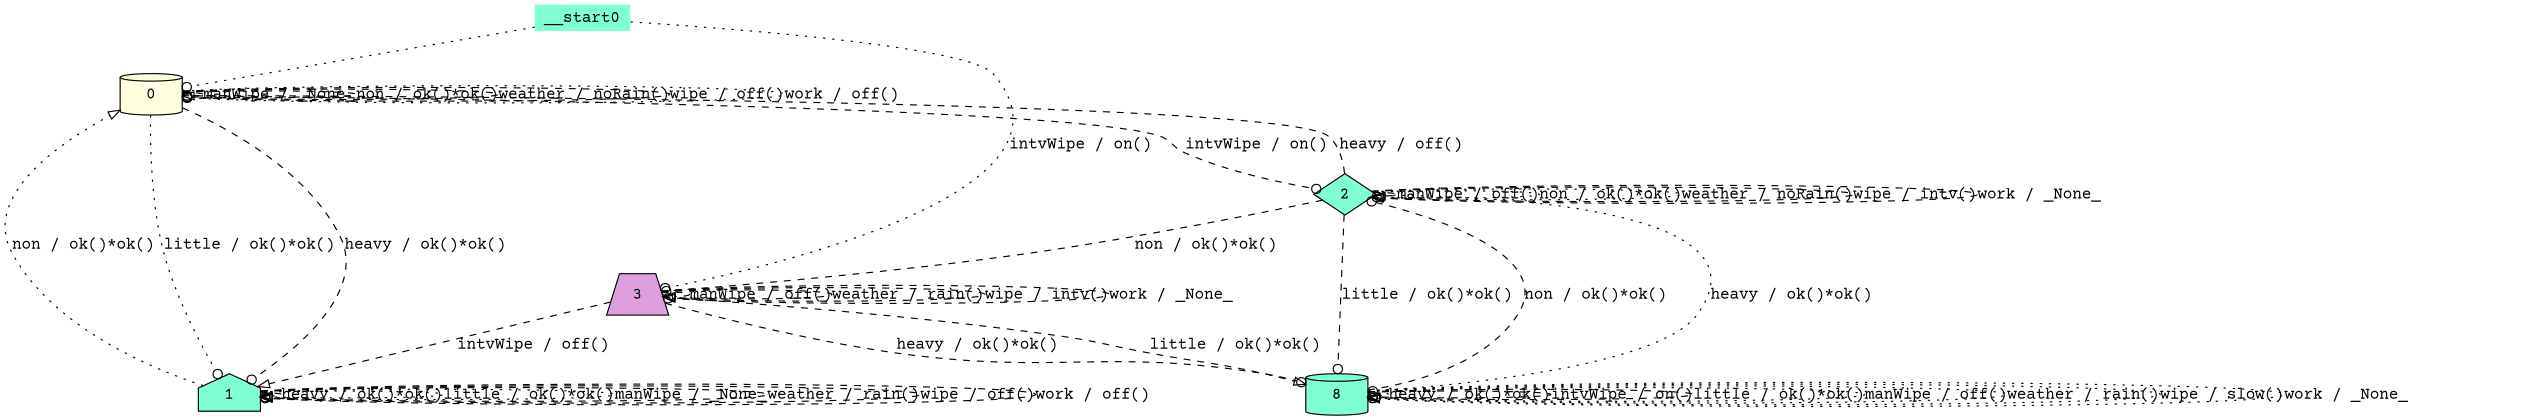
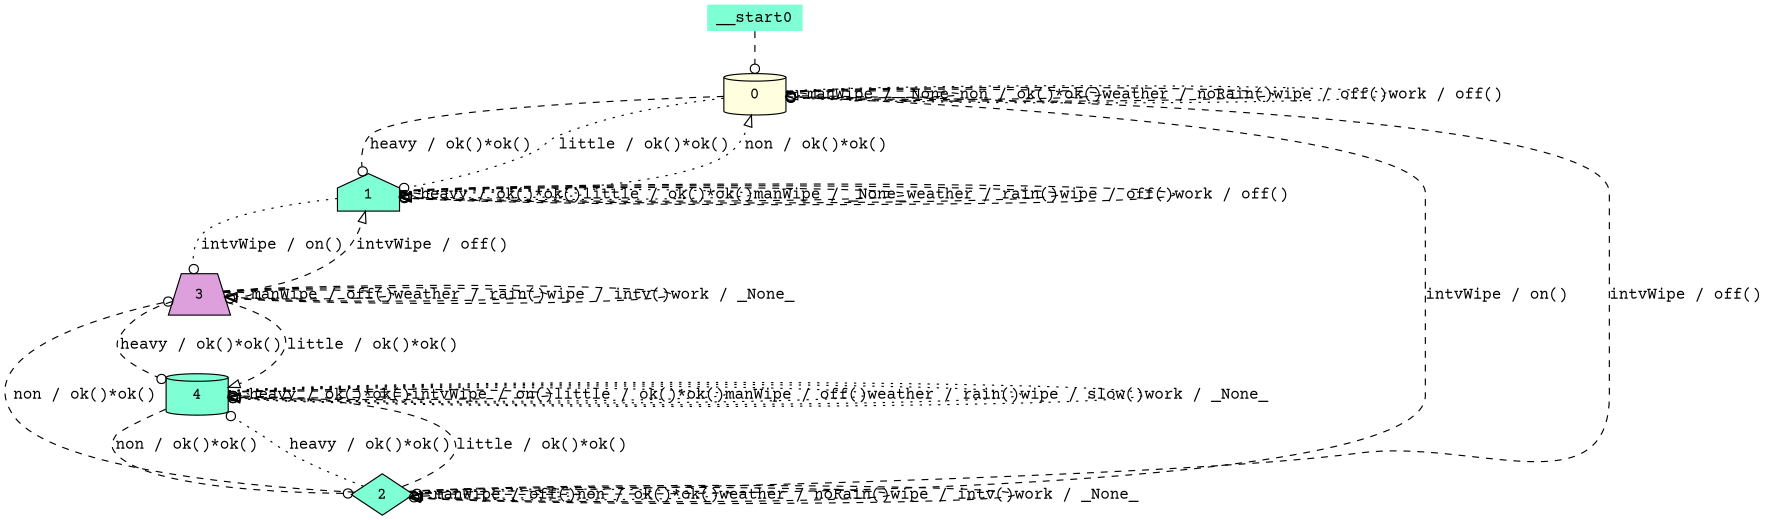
(363, 57) -> (755, 48)
(1001, 91) -> (252, 213)
(1401, 144) -> (1686, 294)
(1337, 394) -> (197, 394)
